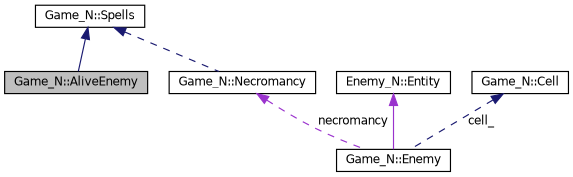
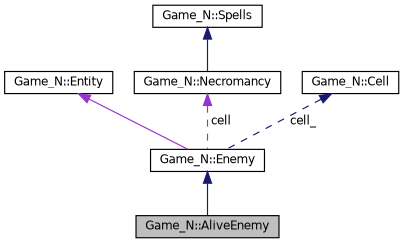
(172, 52) -> (208, 55)
(82, 55) -> (208, 199)
(394, 83) -> (59, 83)
(352, 121) -> (220, 121)
